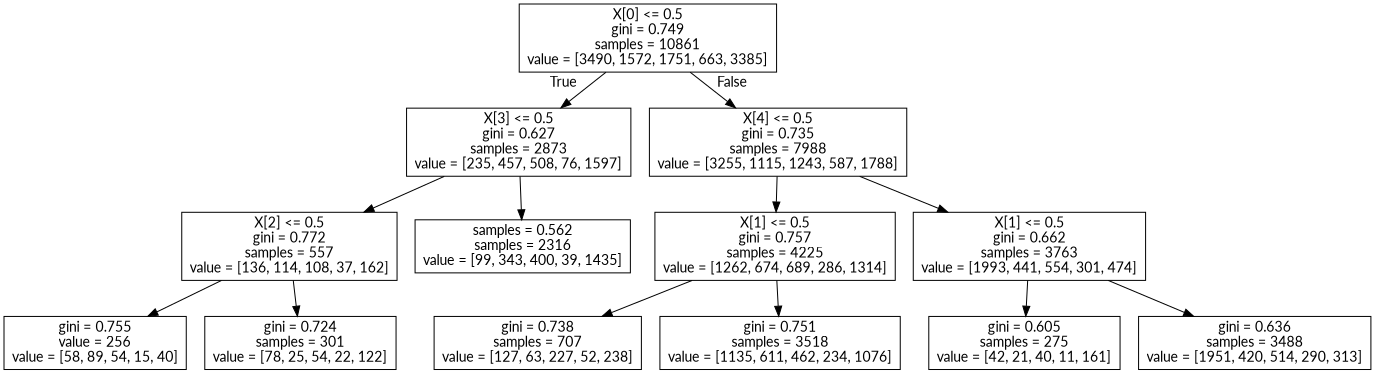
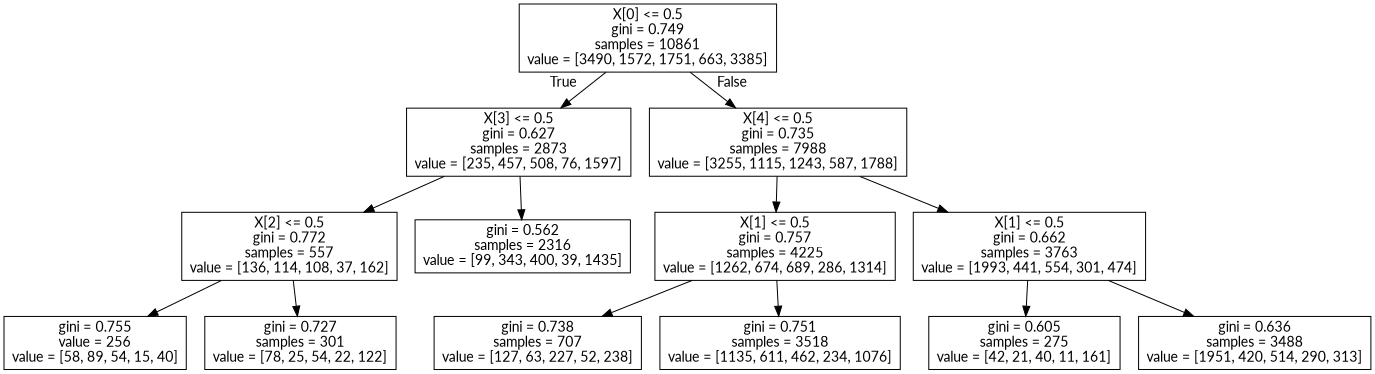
(523, 246) -> (523, 246)
(300, 343) -> (300, 343)
